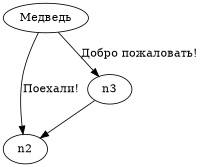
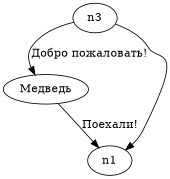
(76, 51) -> (41, 37)
(25, 149) -> (110, 161)
